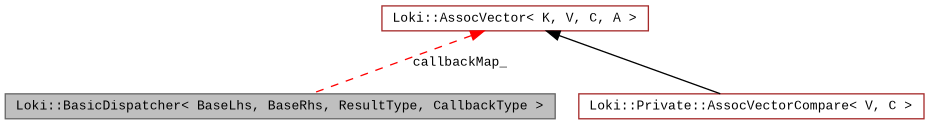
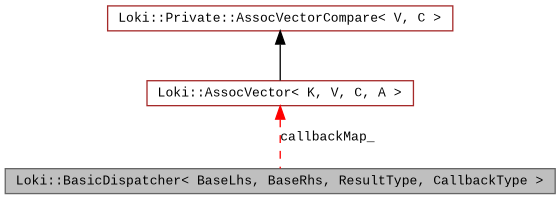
(640, 65) -> (280, 62)
